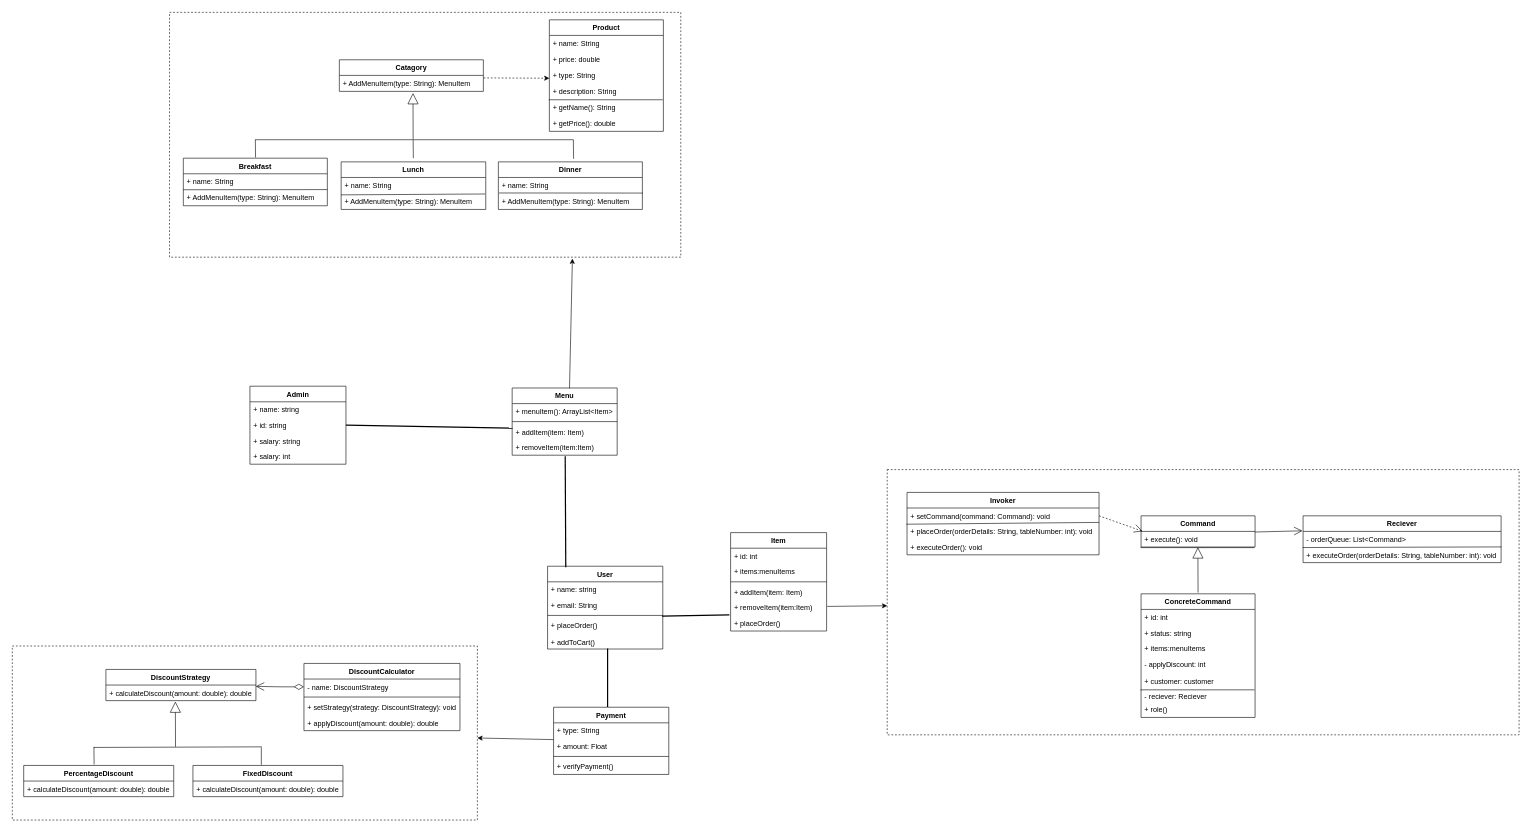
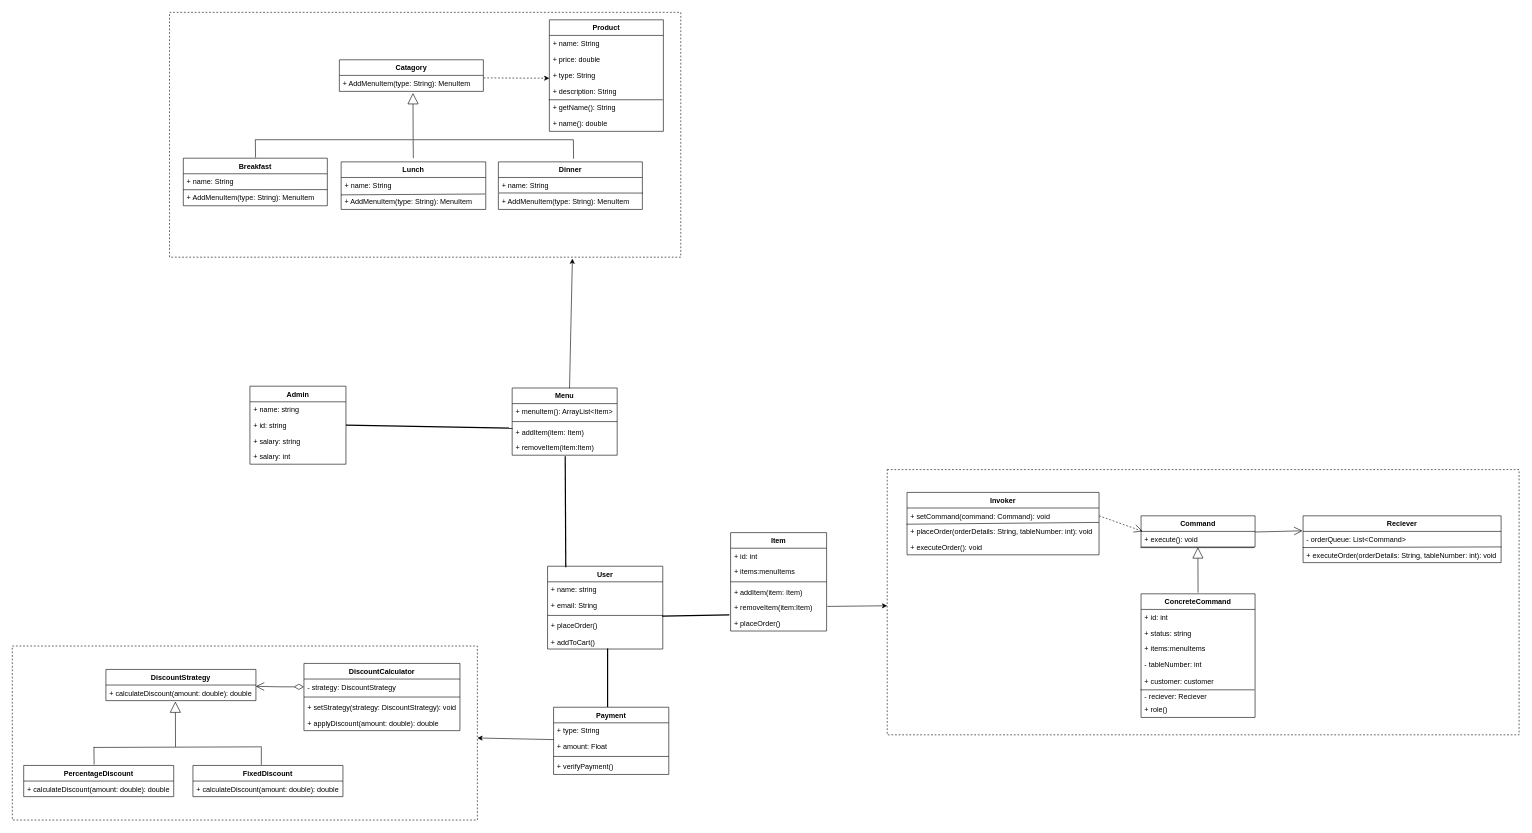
(588, 123) -> (581, 123)
(1179, 664) -> (1176, 664)
(352, 687) -> (360, 687)
